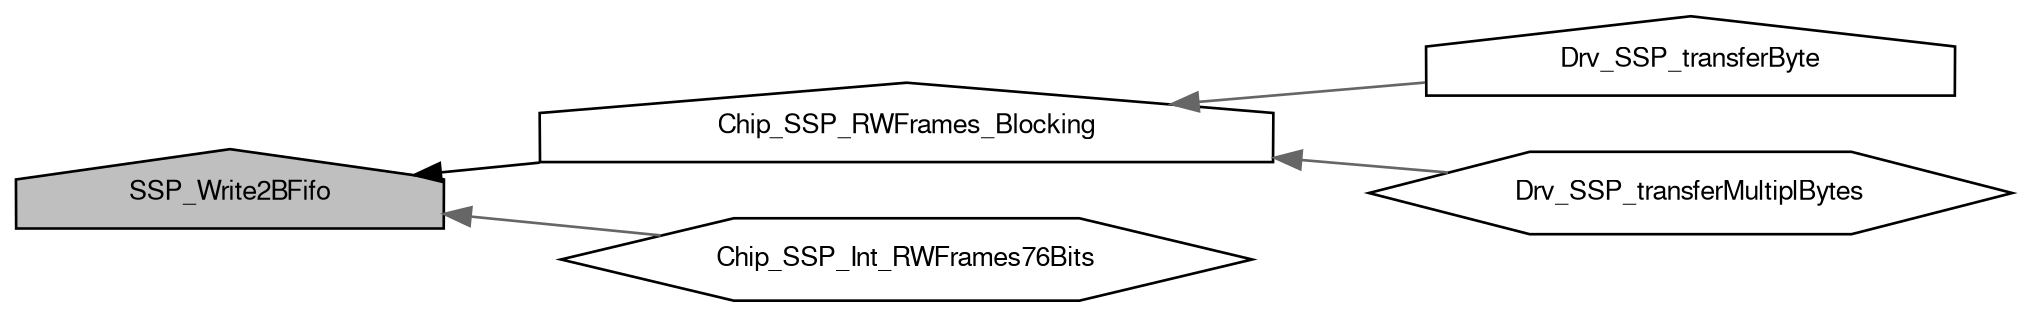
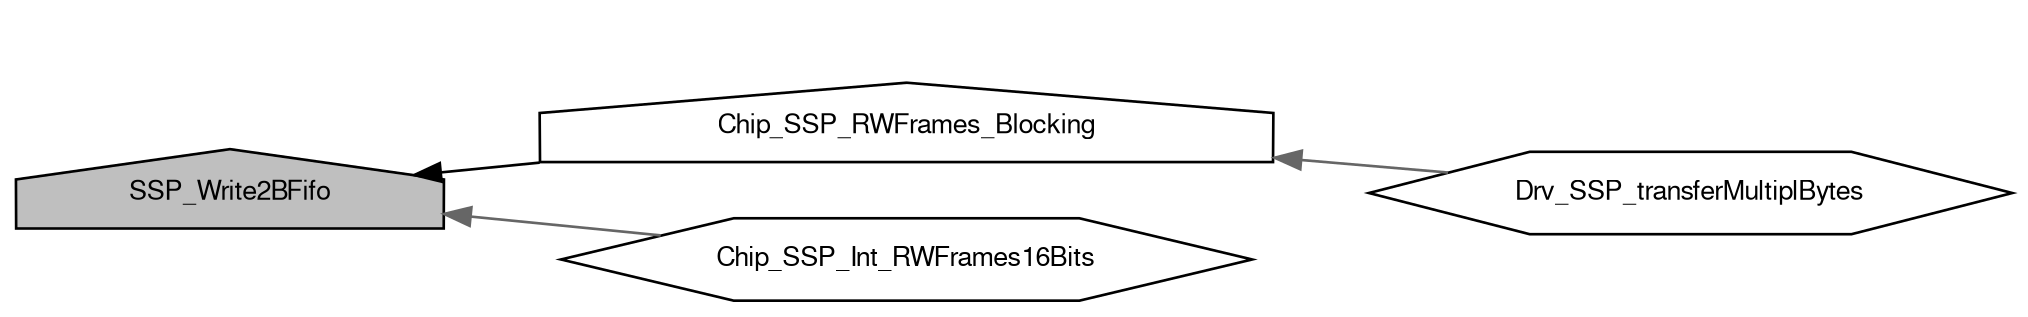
(1691, 60) -> none
(907, 259) -> (907, 259)
